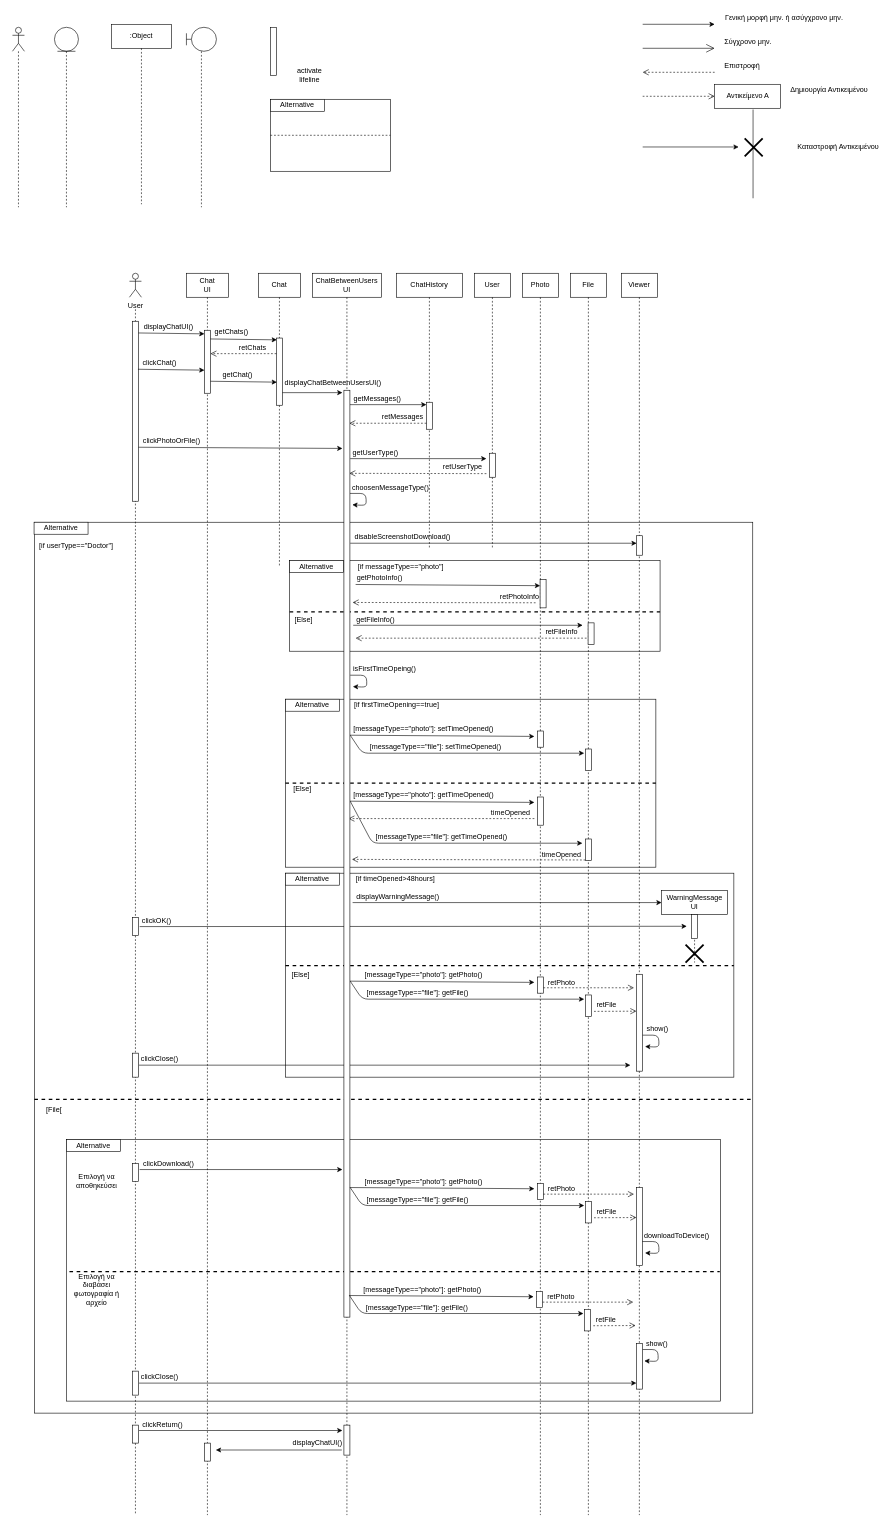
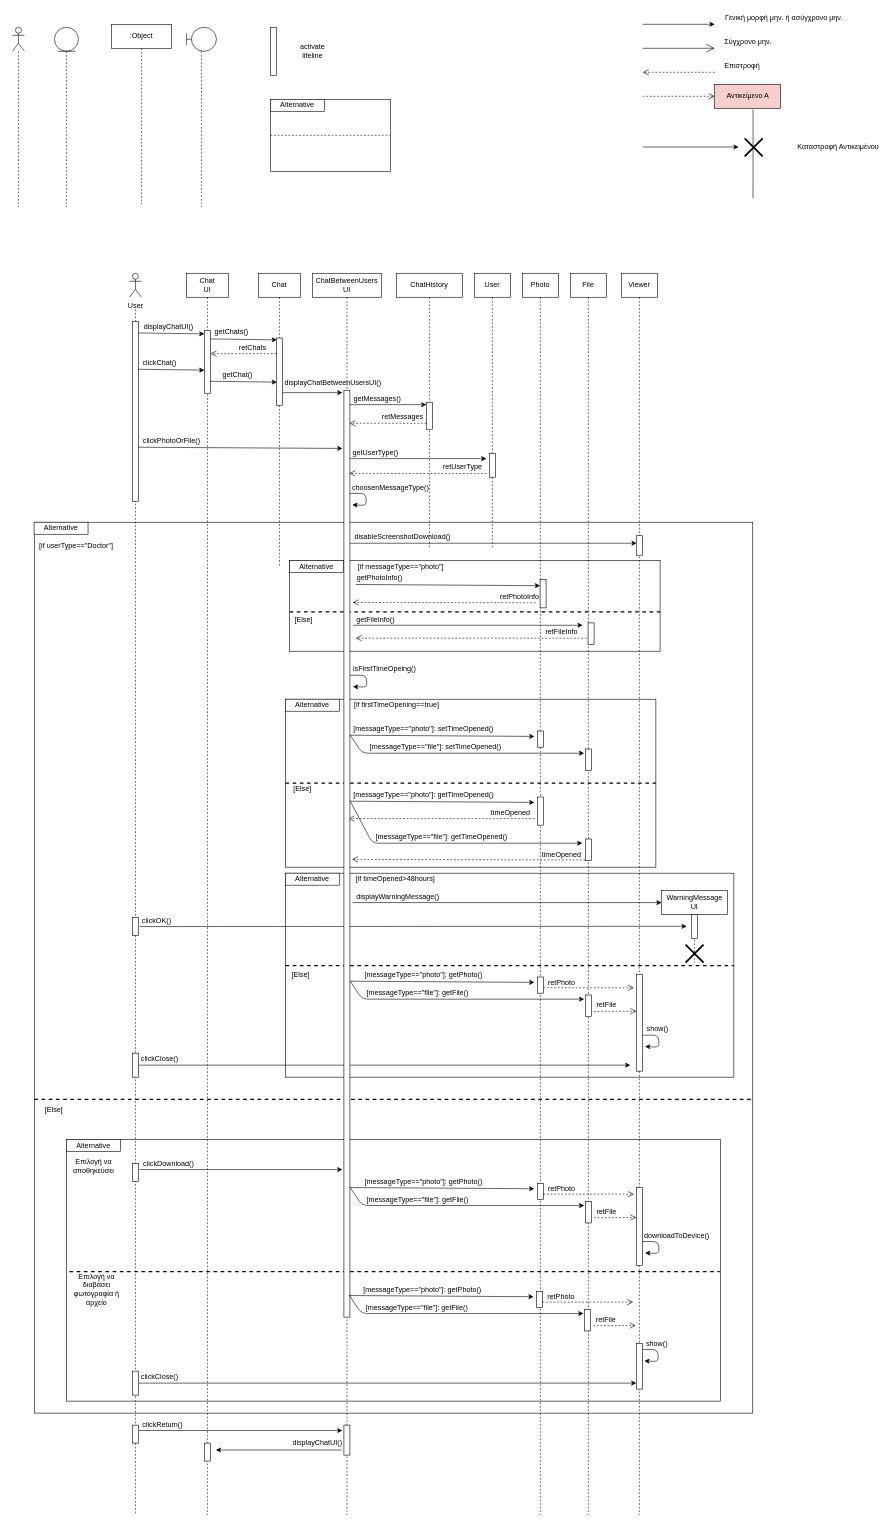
(309, 75) -> (312, 51)
(829, 90) -> none
(748, 96) -> (748, 96)
(54, 1110) -> (54, 1110)
(96, 1182) -> (93, 1167)
